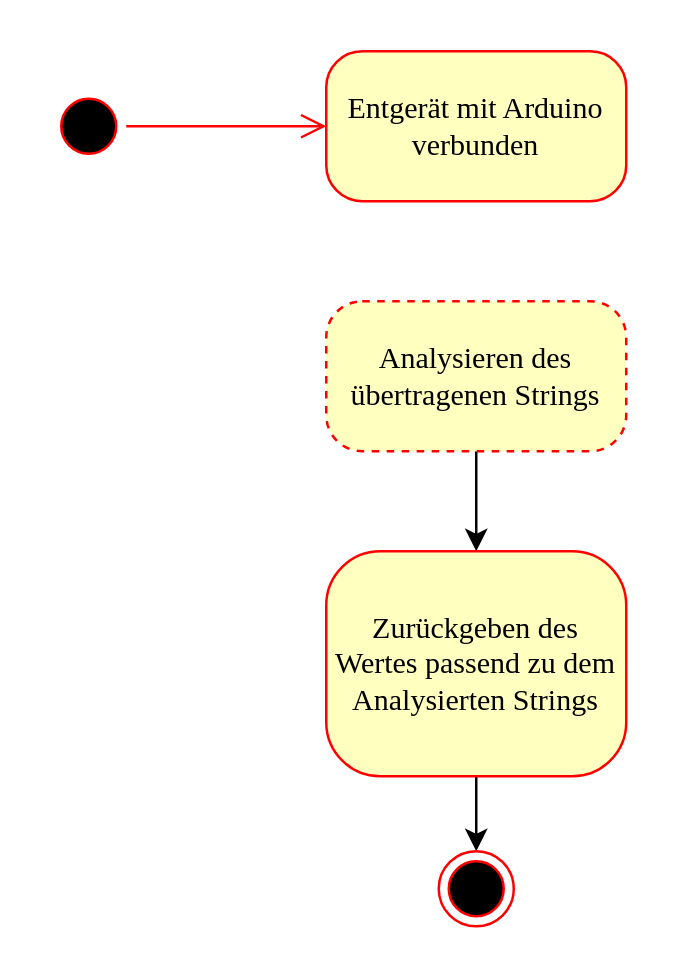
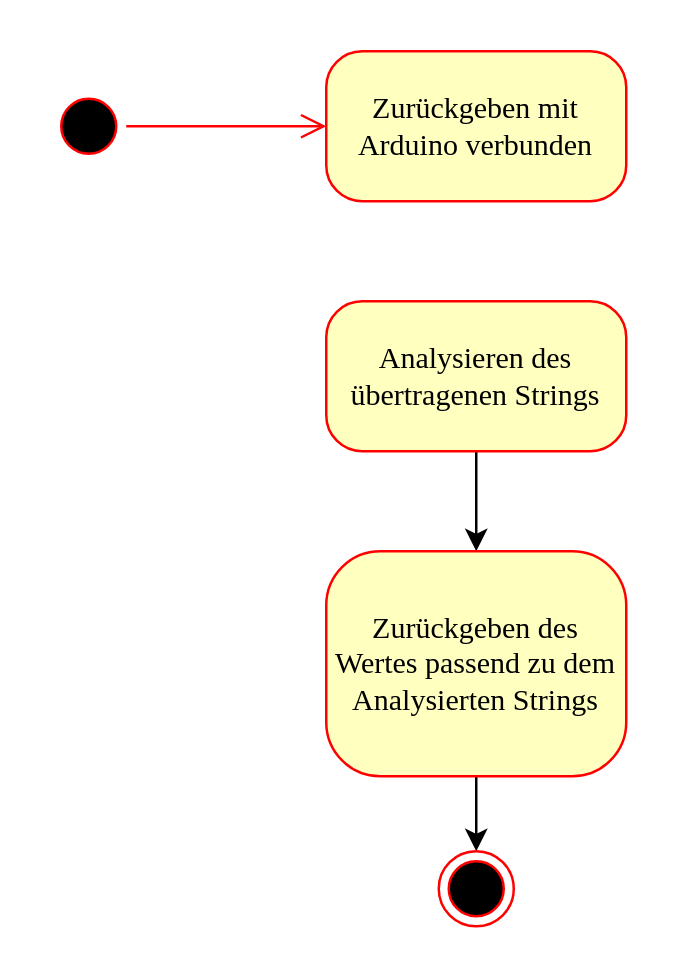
(476, 126) -> (476, 126)
(476, 376) -> (476, 376)
